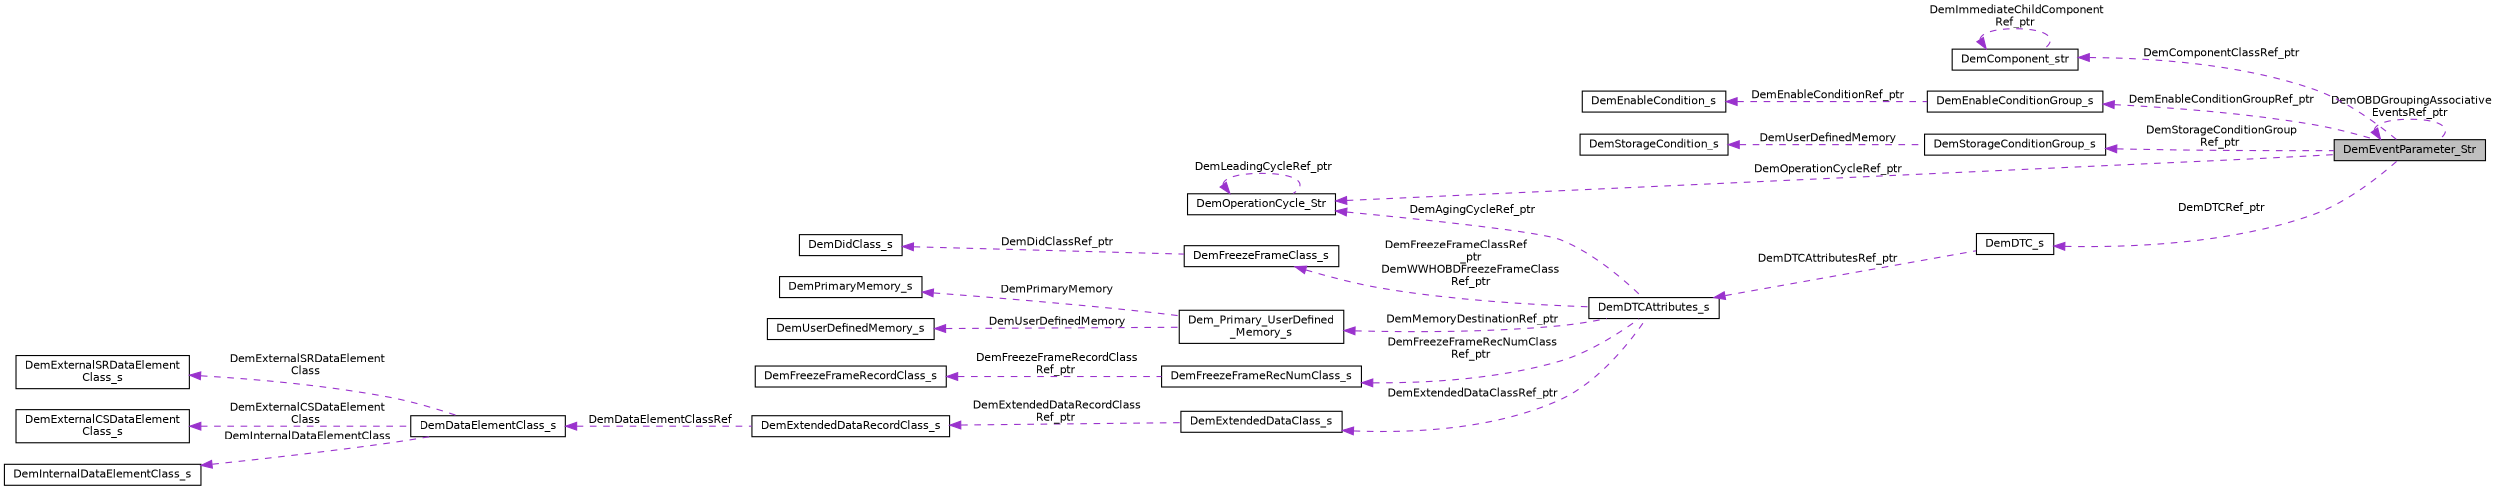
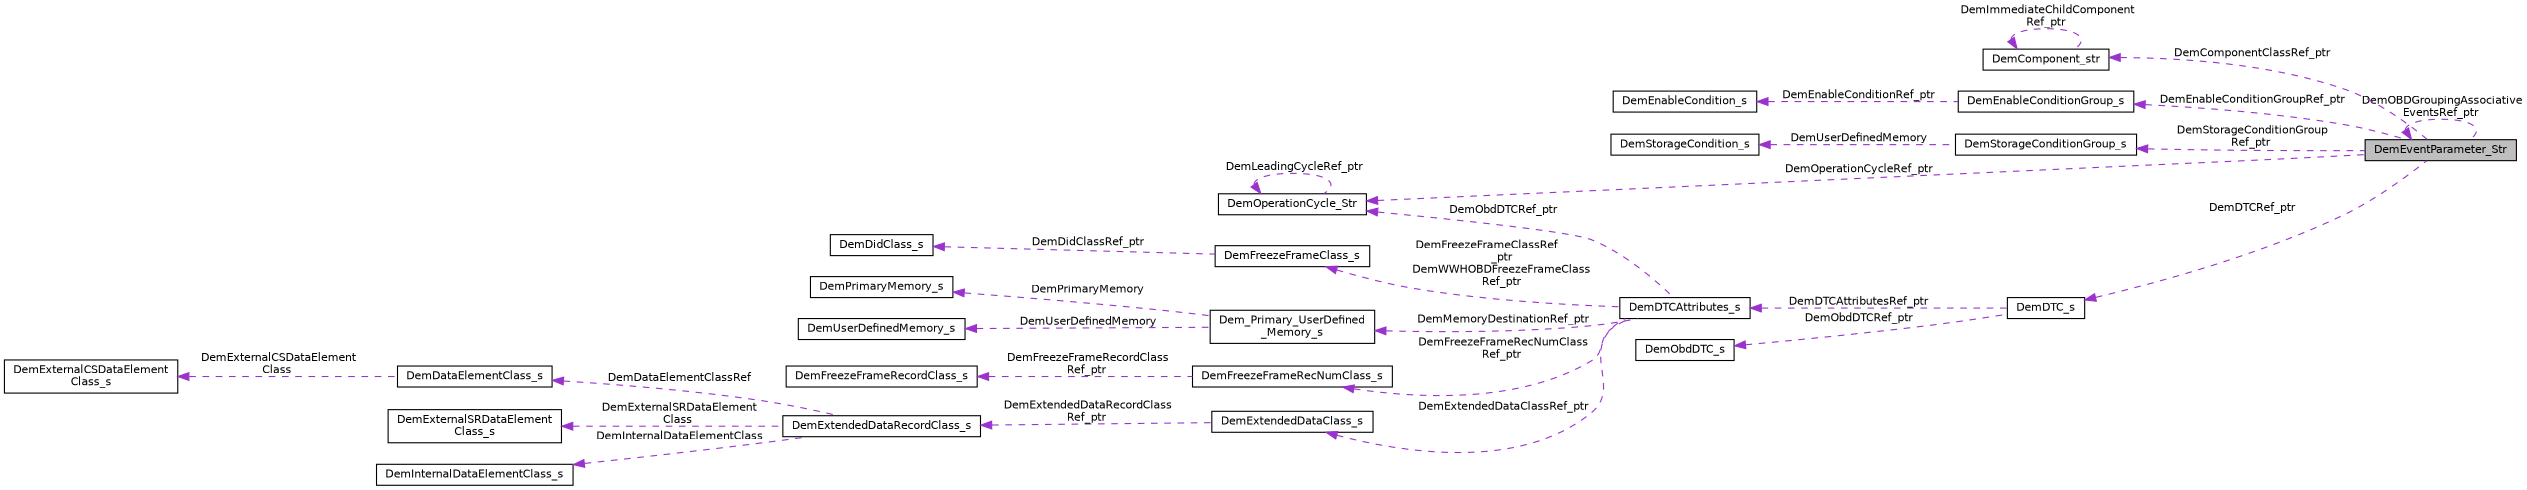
(1471, 210) -> (1502, 210)
none -> (1685, 350)
(330, 388) -> (678, 426)
(321, 452) -> (696, 451)
